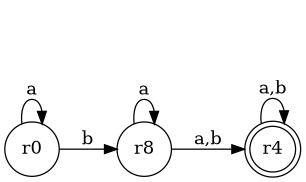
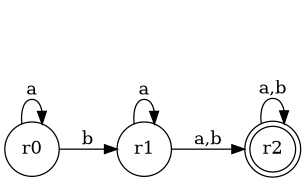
(144, 149) -> (144, 149)
(273, 149) -> (273, 149)
